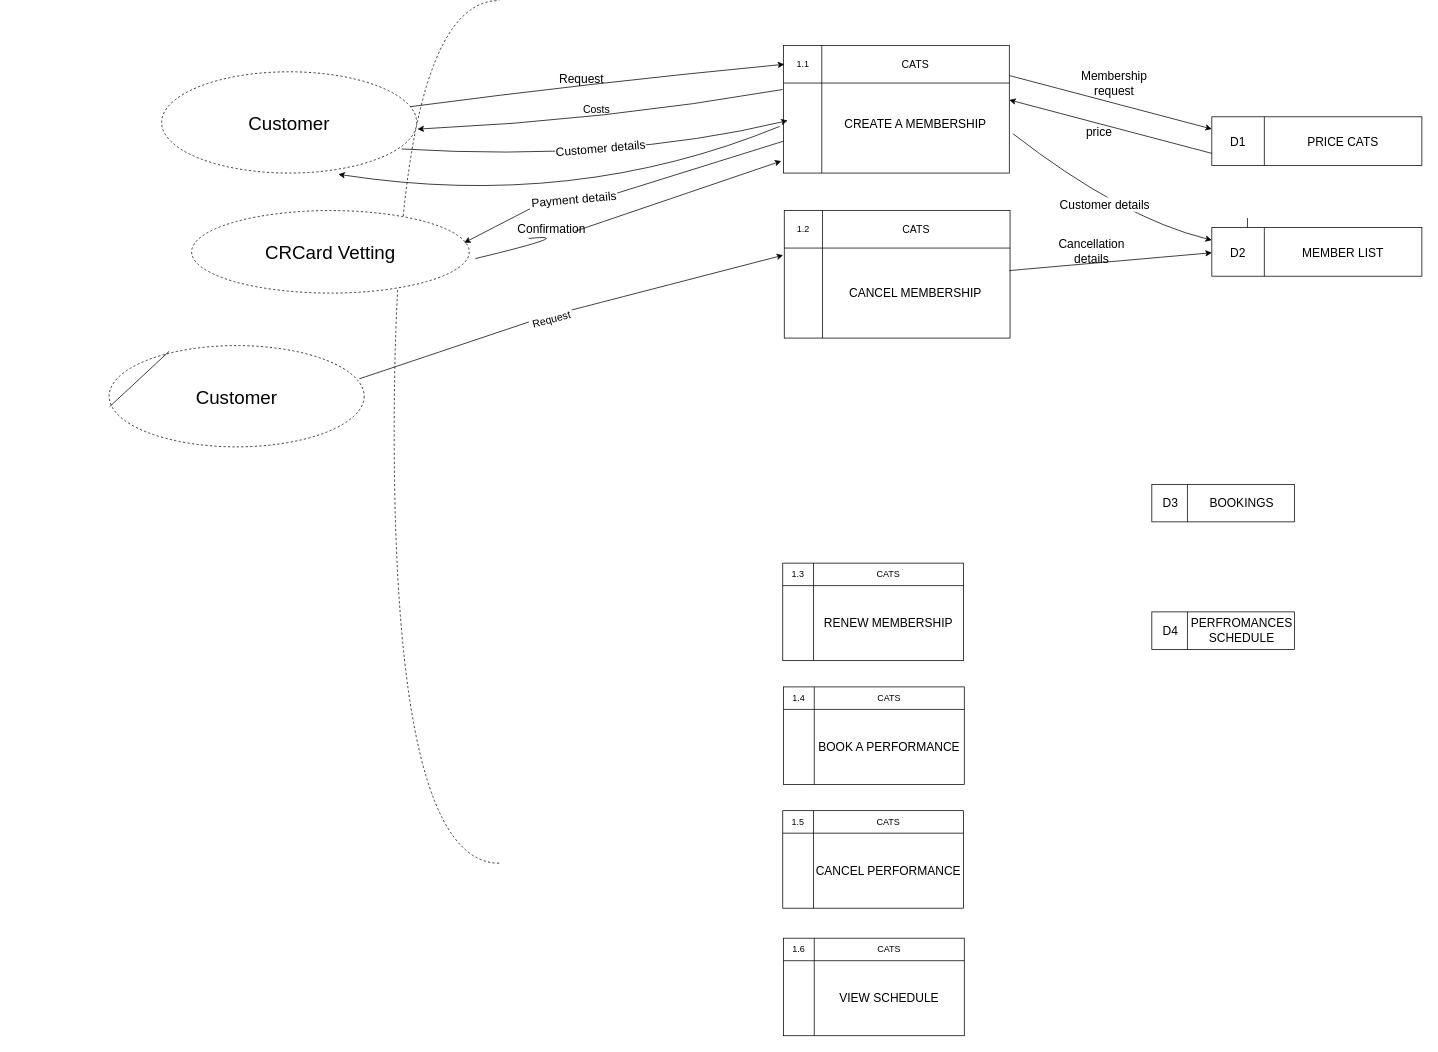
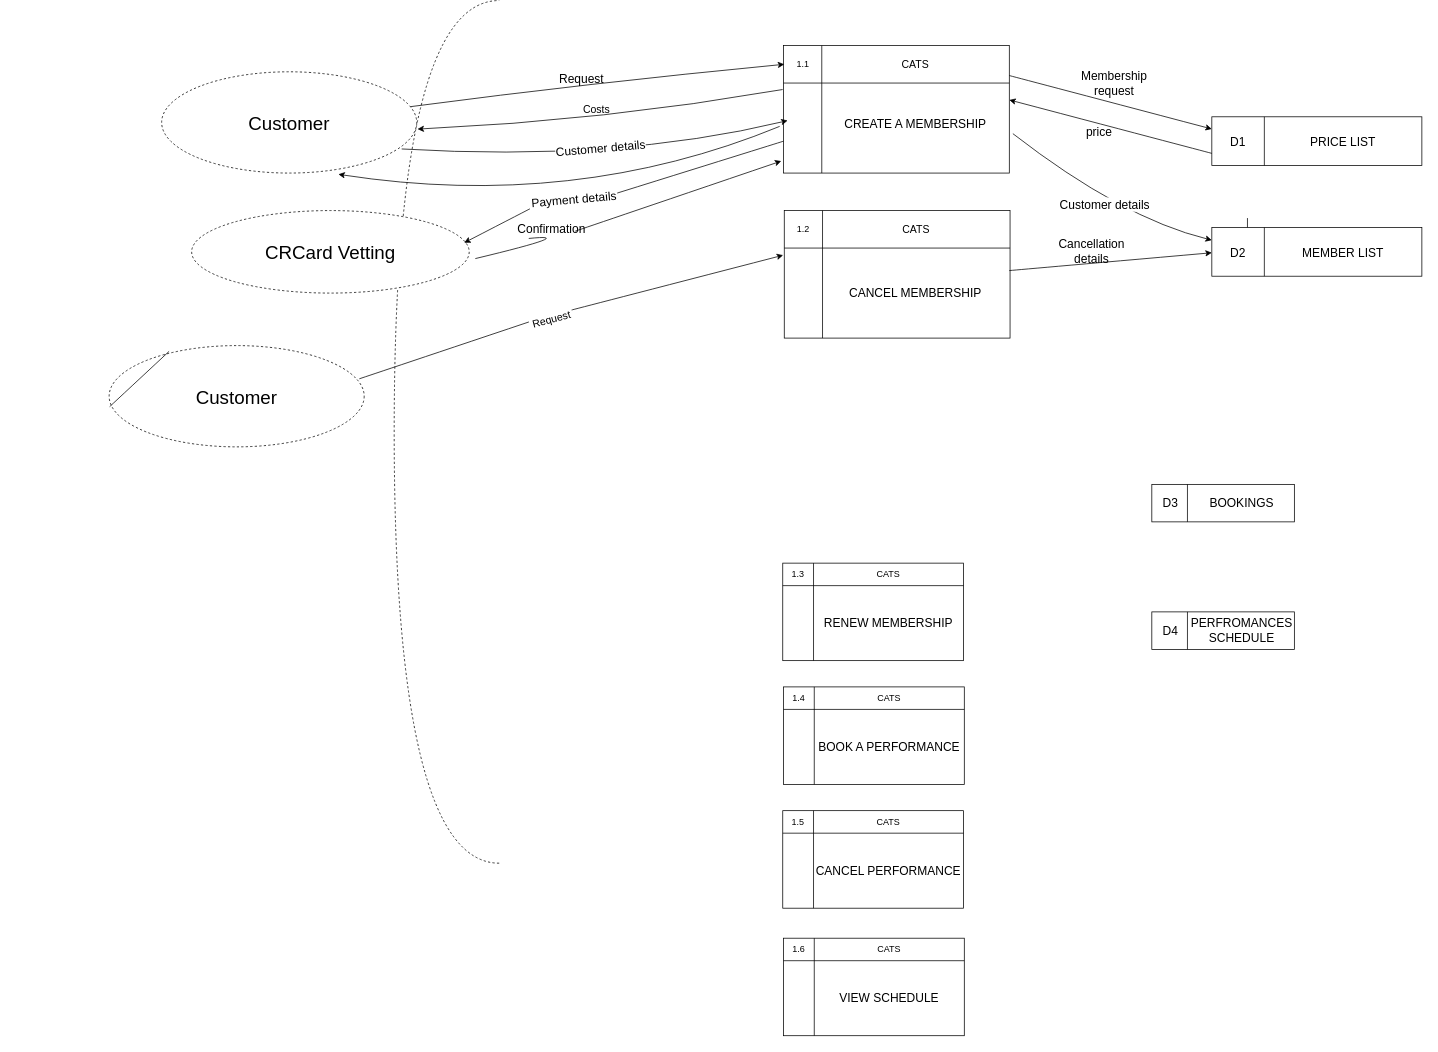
(1343, 141) -> (1343, 141)
